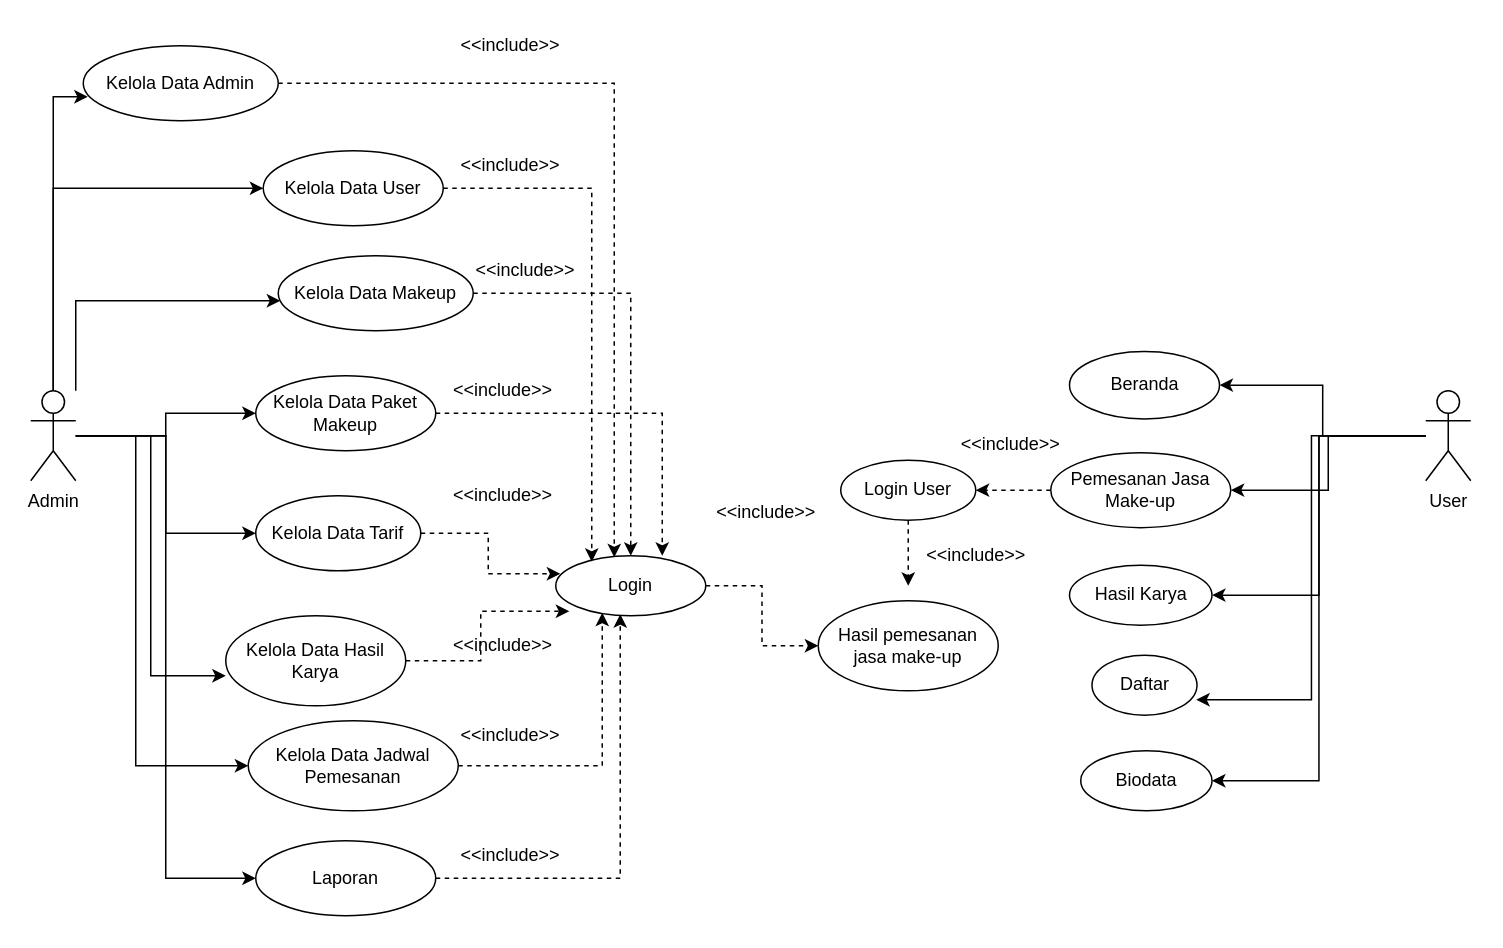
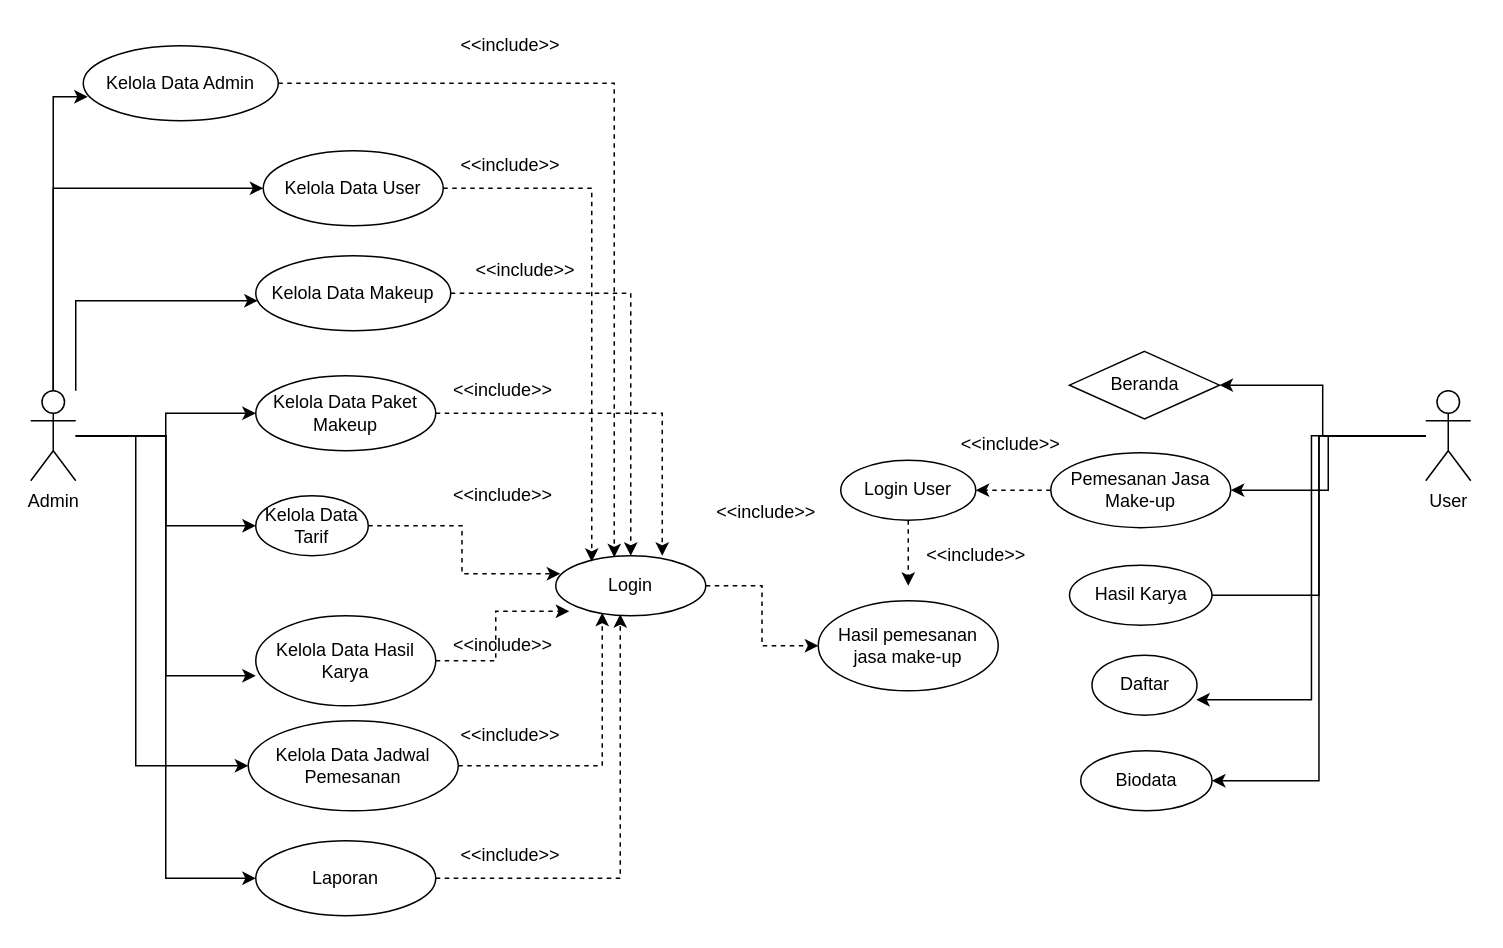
(376, 293) -> (353, 293)
(1145, 385) -> (1145, 385)
(338, 533) -> (312, 526)
(1224, 595) -> (1219, 595)
(316, 661) -> (346, 661)
